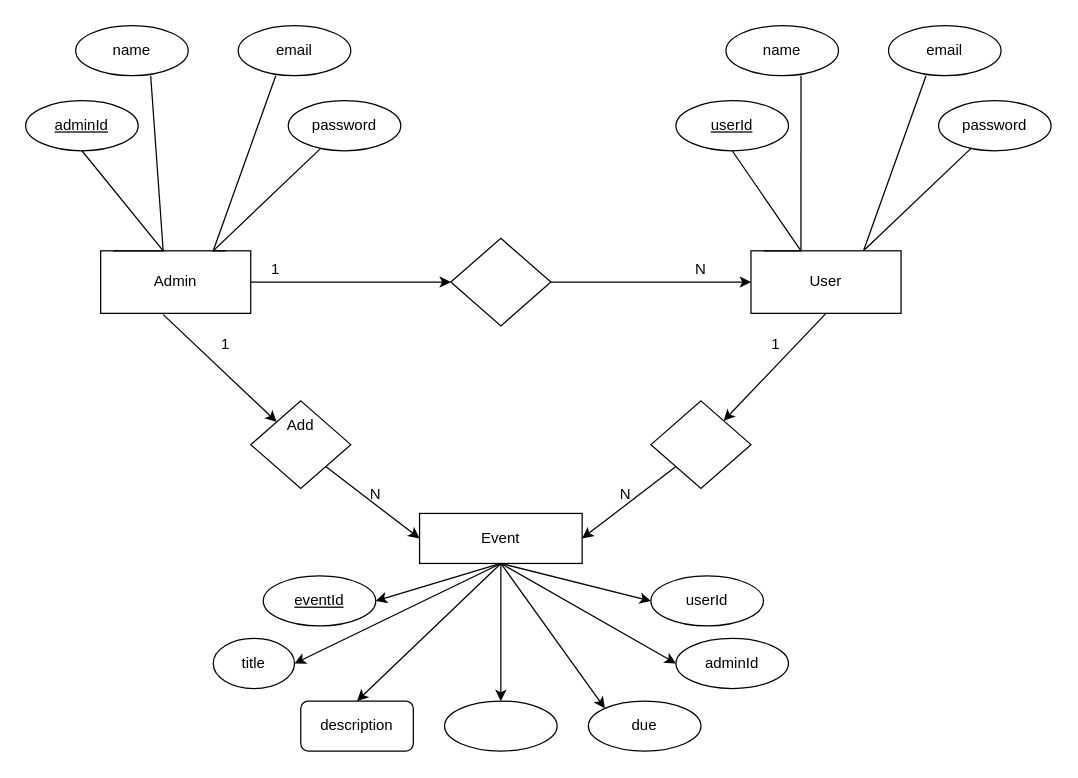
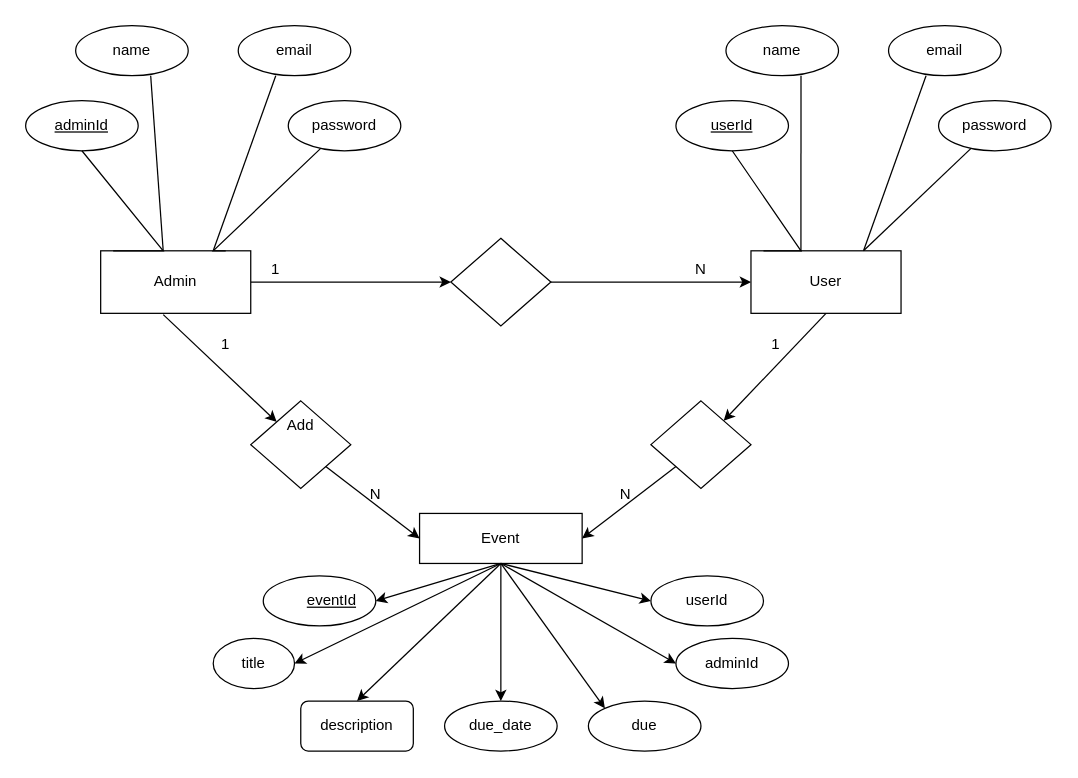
(319, 601) -> (332, 601)
none -> (501, 726)
